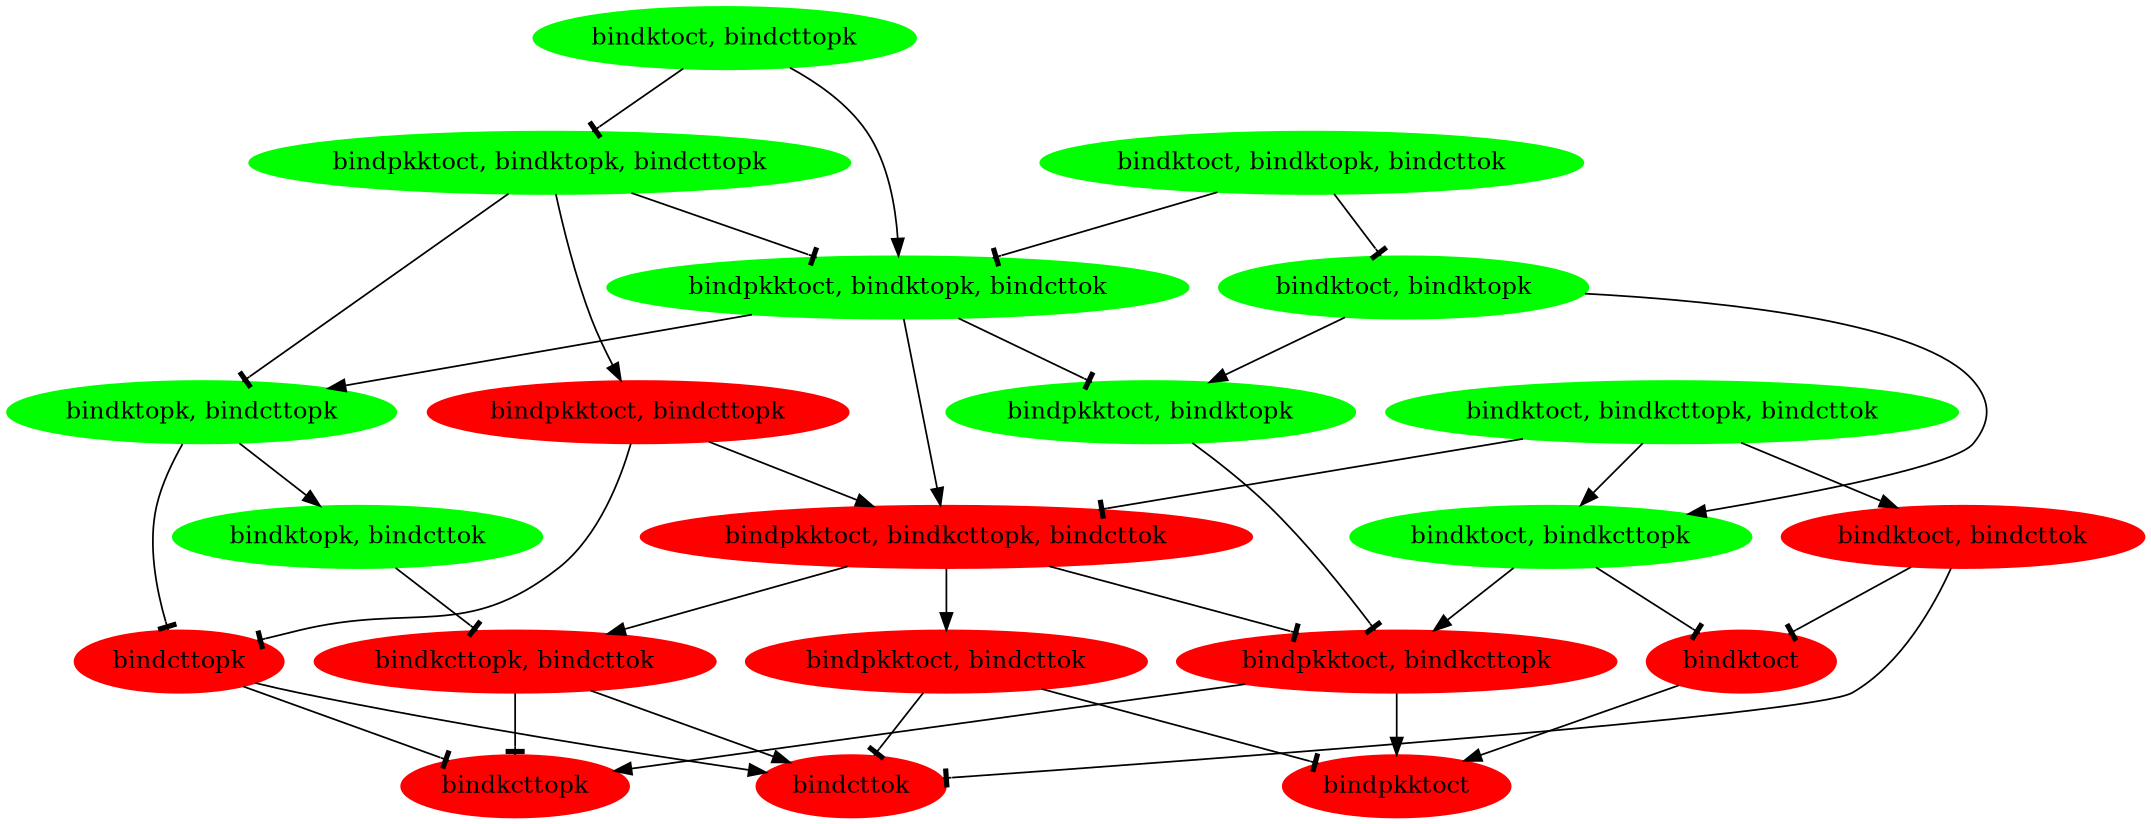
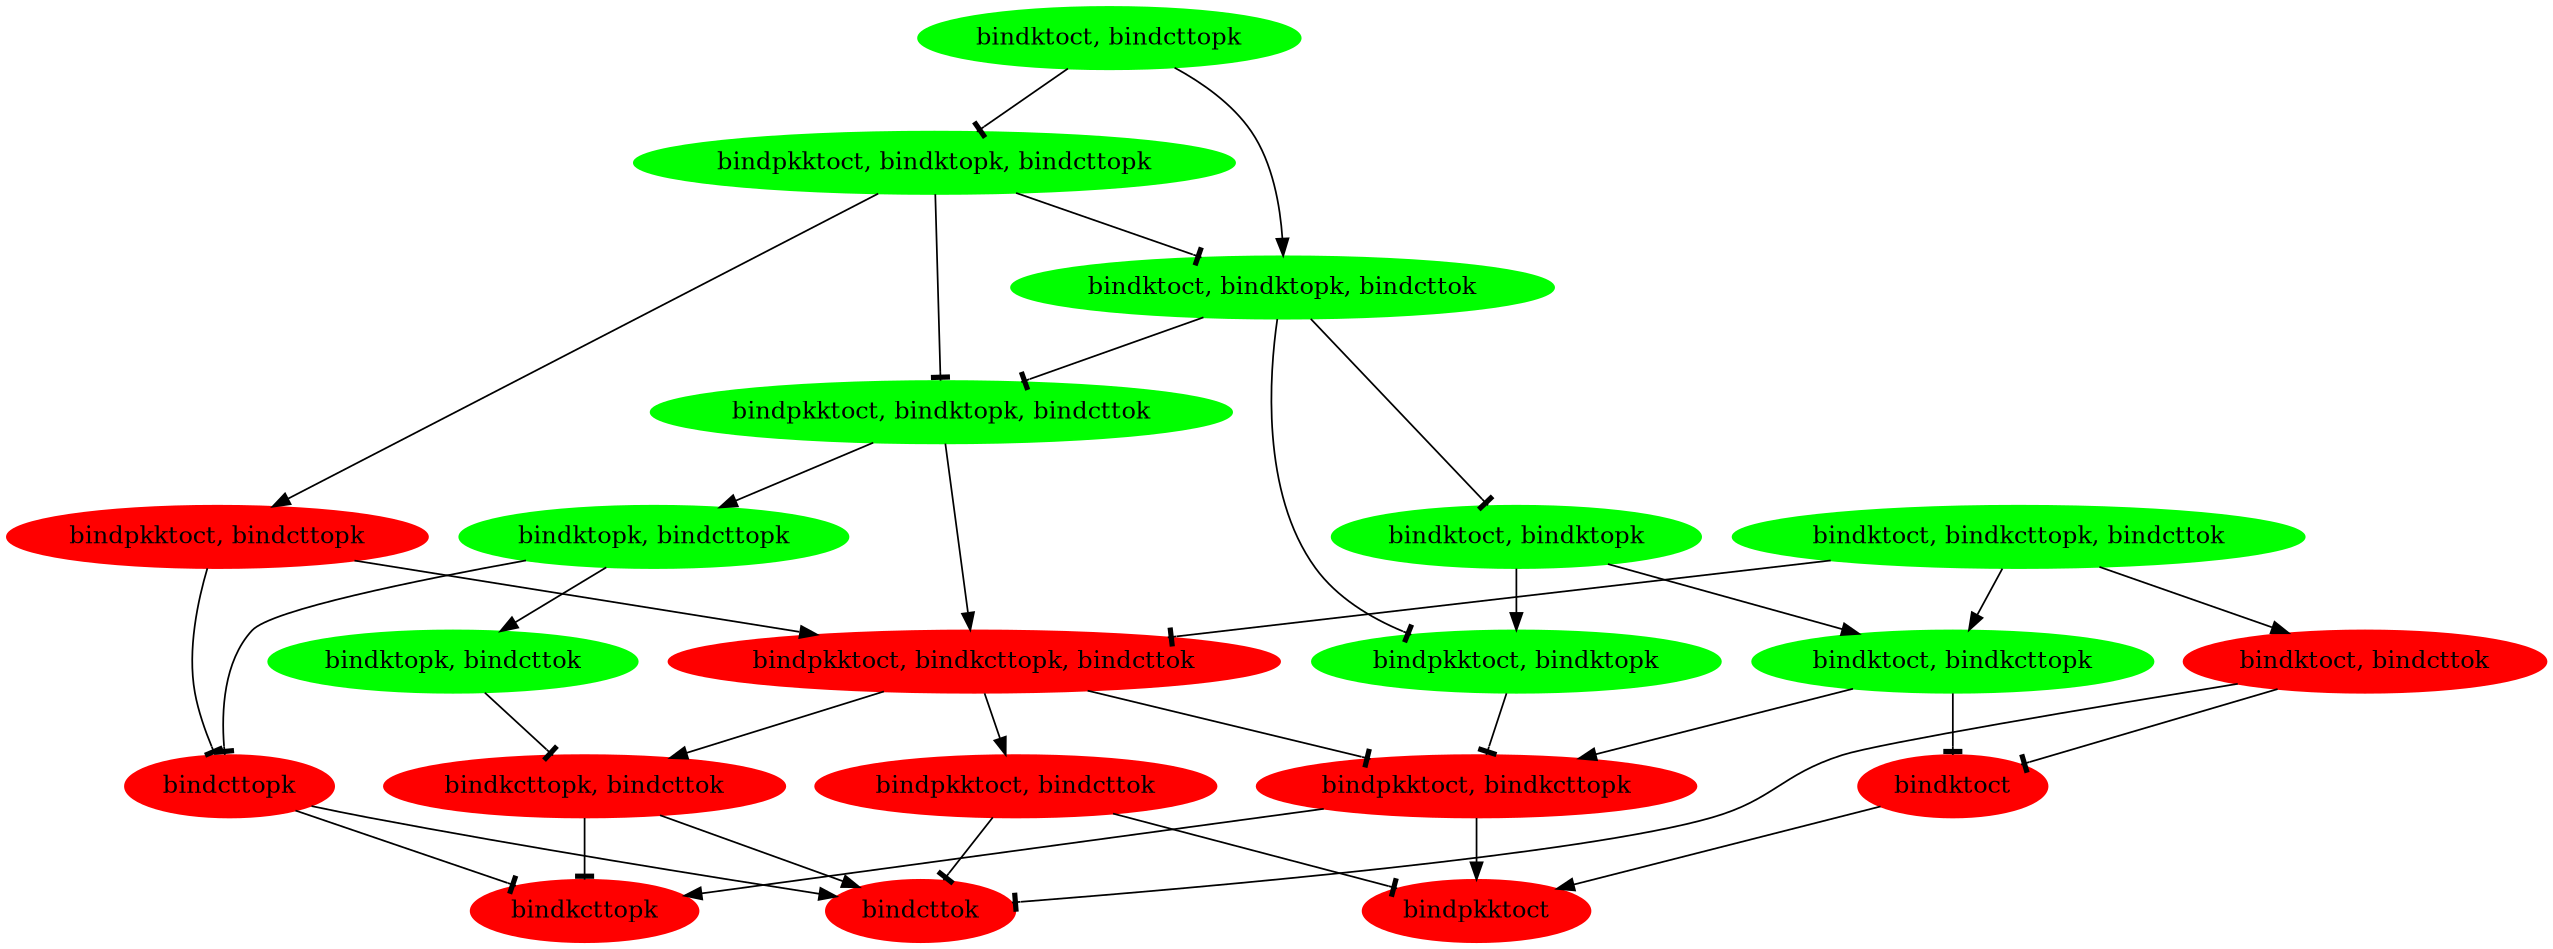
(870, 137) -> (1254, 137)
(379, 285) -> (1104, 224)
(1021, 348) -> (1284, 501)
